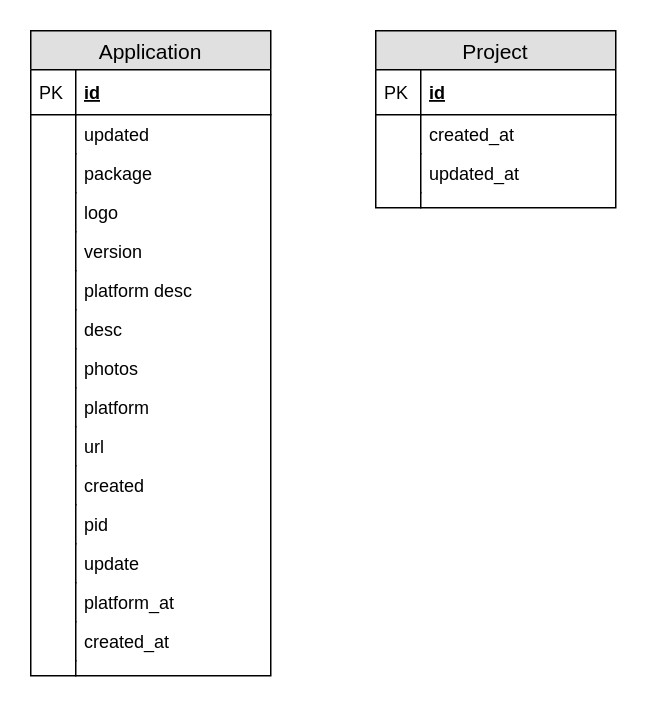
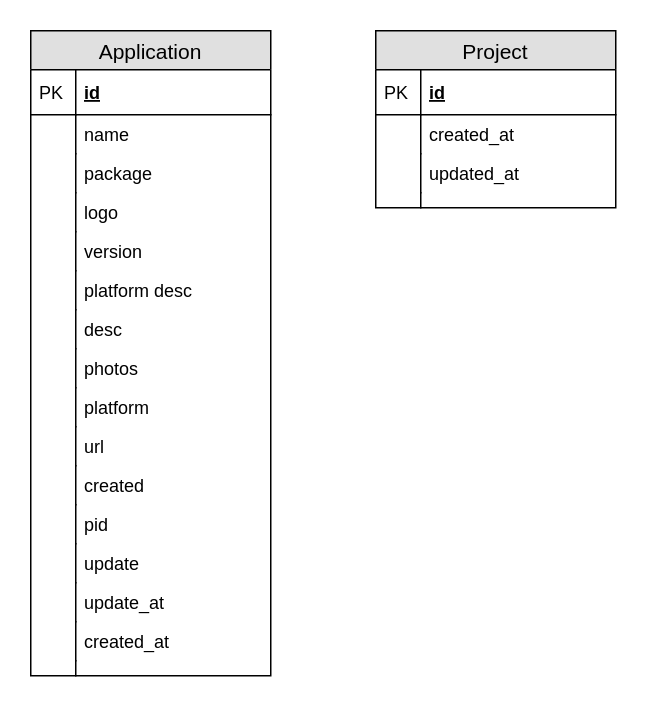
(119, 135) -> (104, 135)
(137, 603) -> (129, 603)
